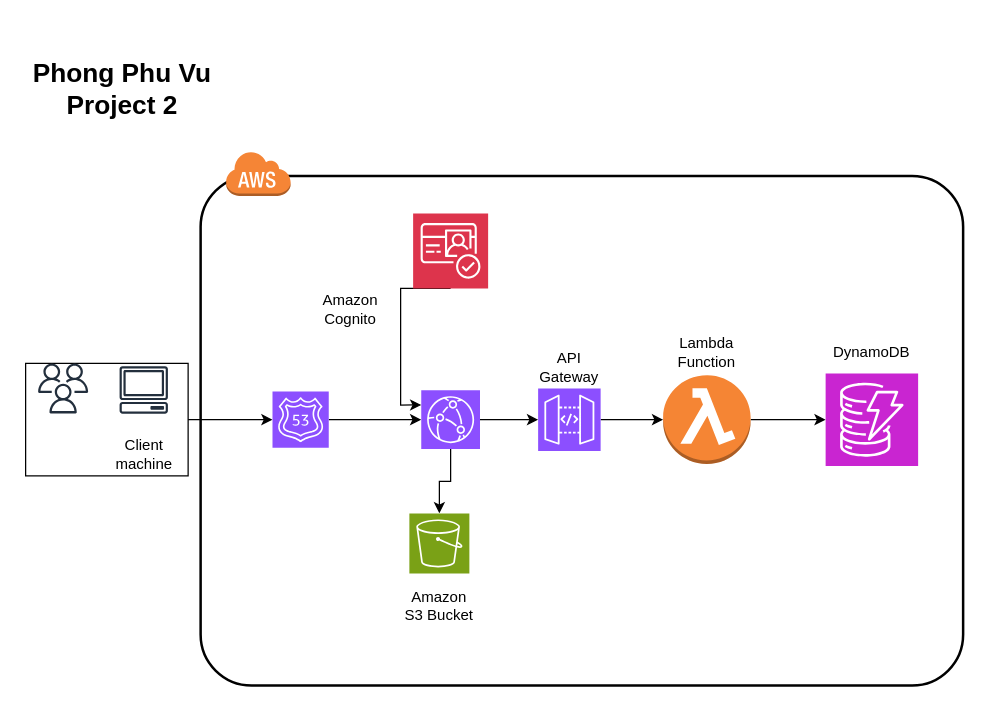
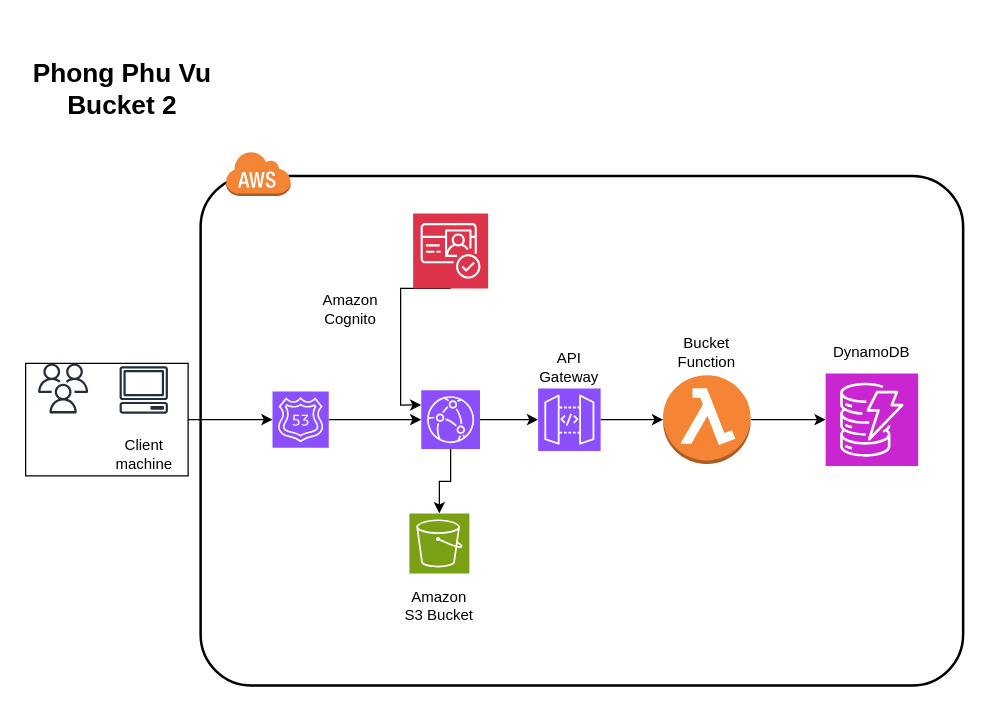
(123, 88) -> (123, 88)
(707, 352) -> (707, 352)
